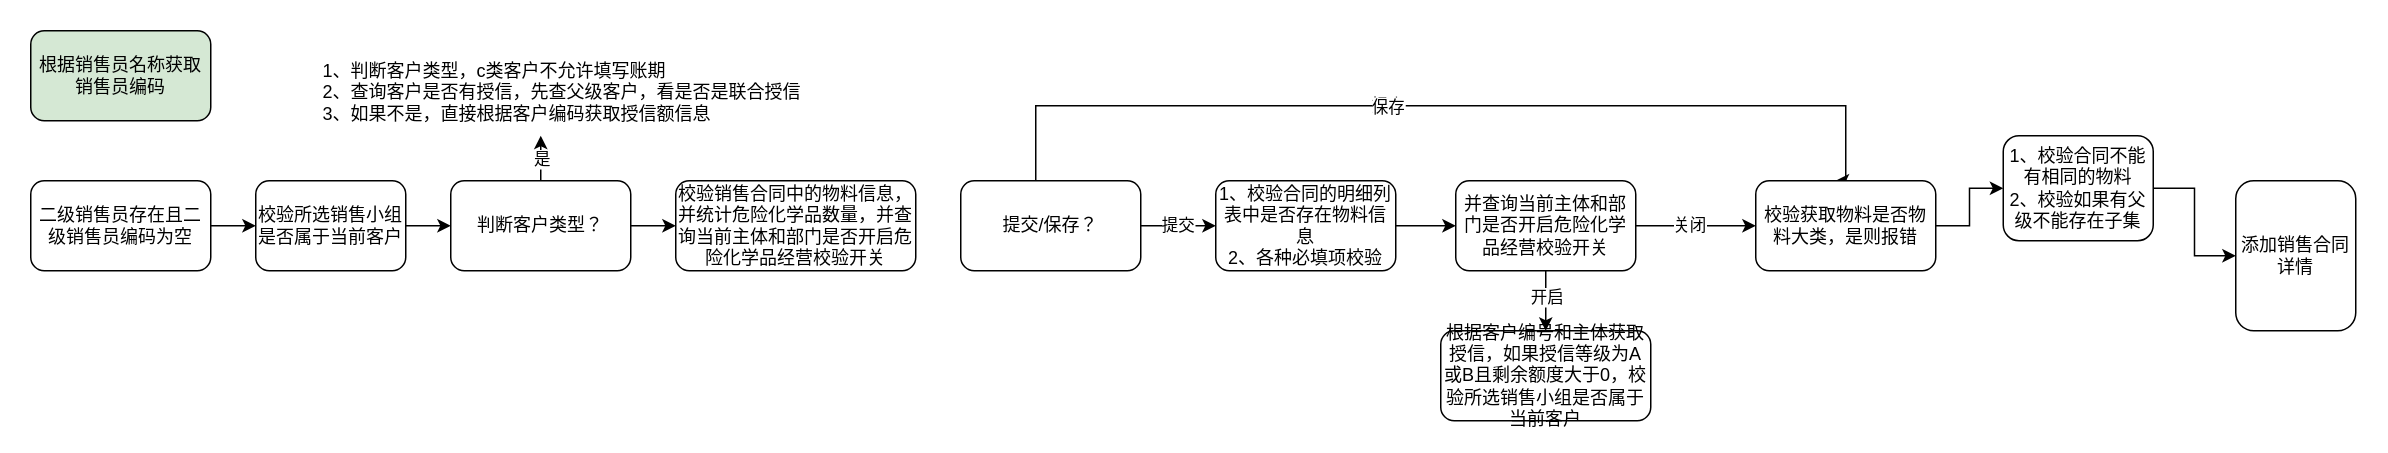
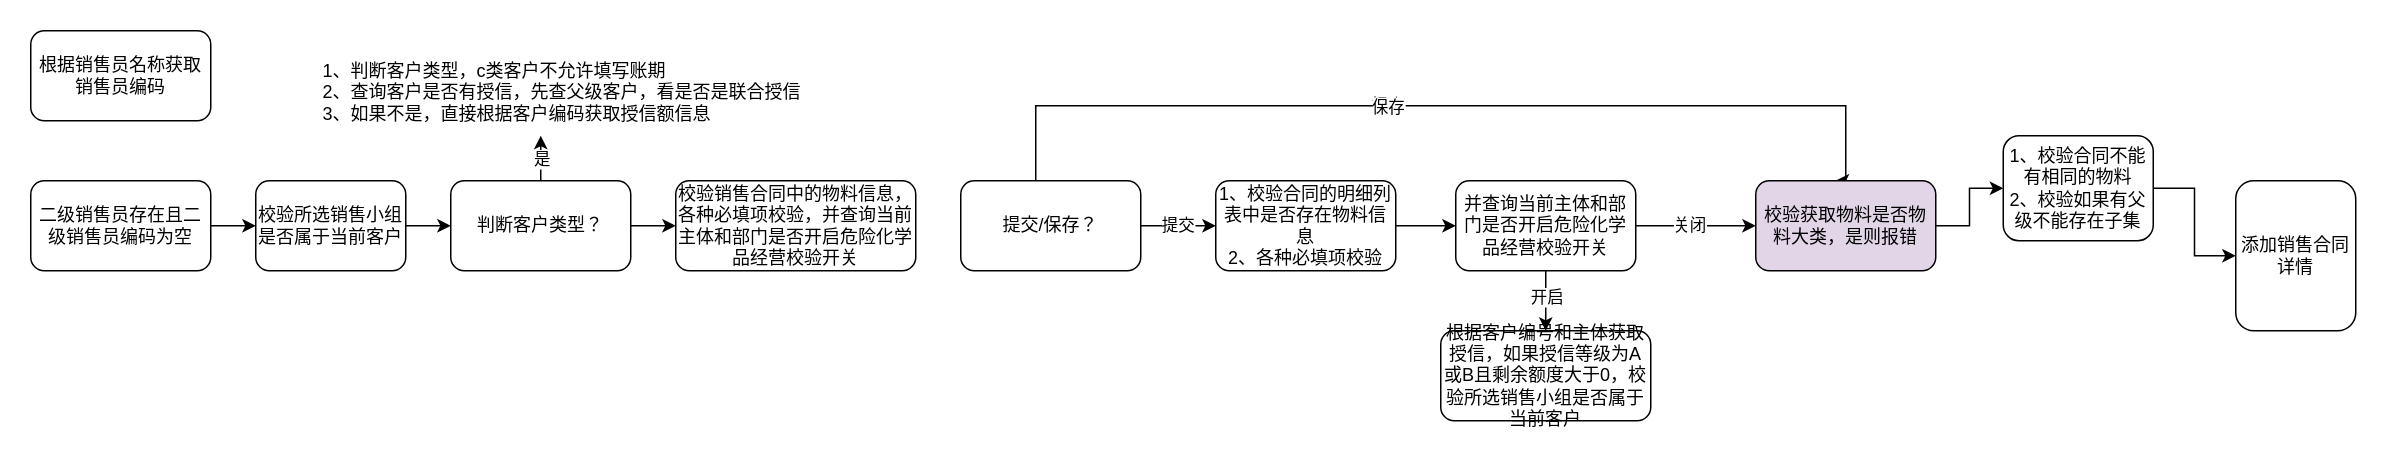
(121, 76) -> (121, 76)
(796, 226) -> (796, 226)
(1846, 226) -> (1846, 226)
